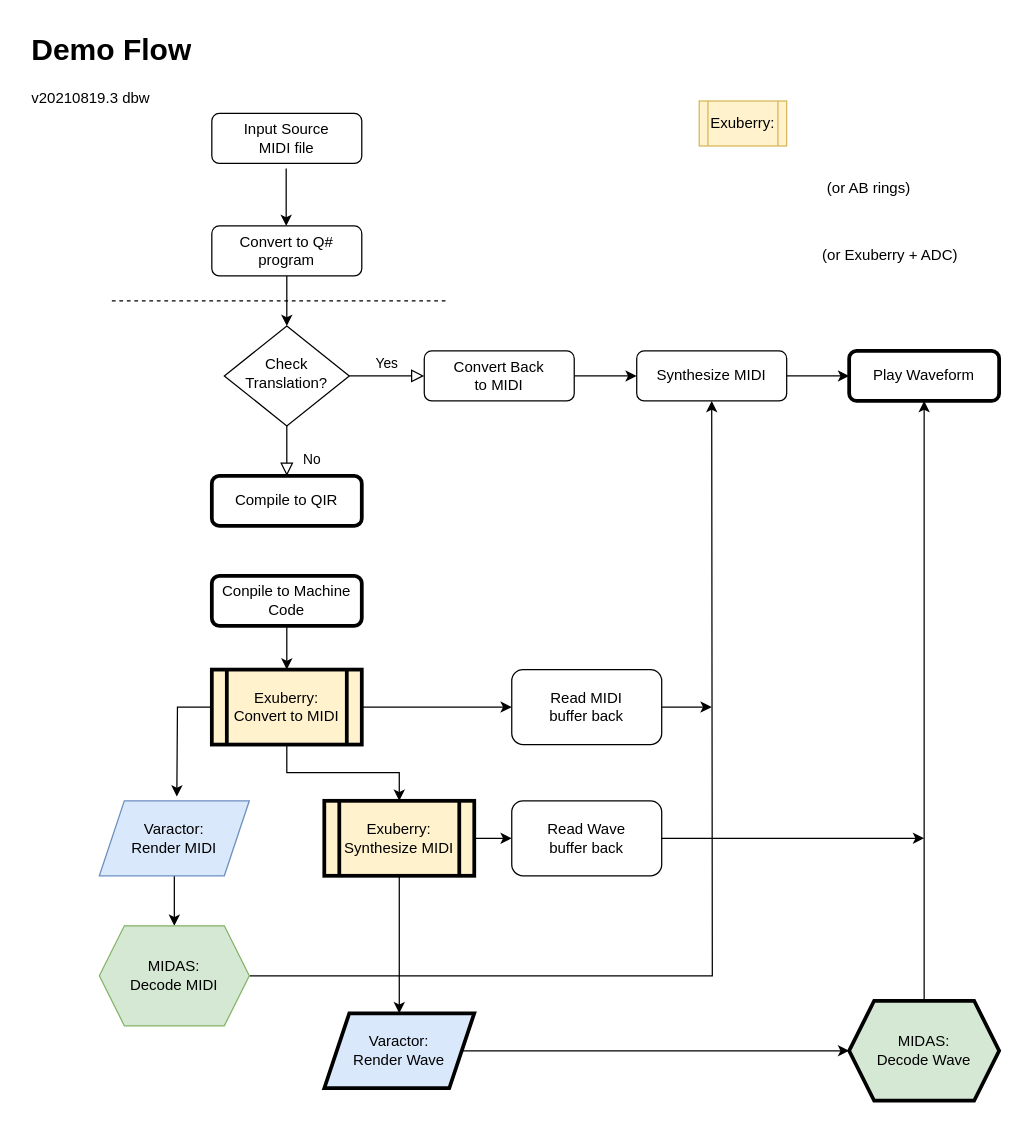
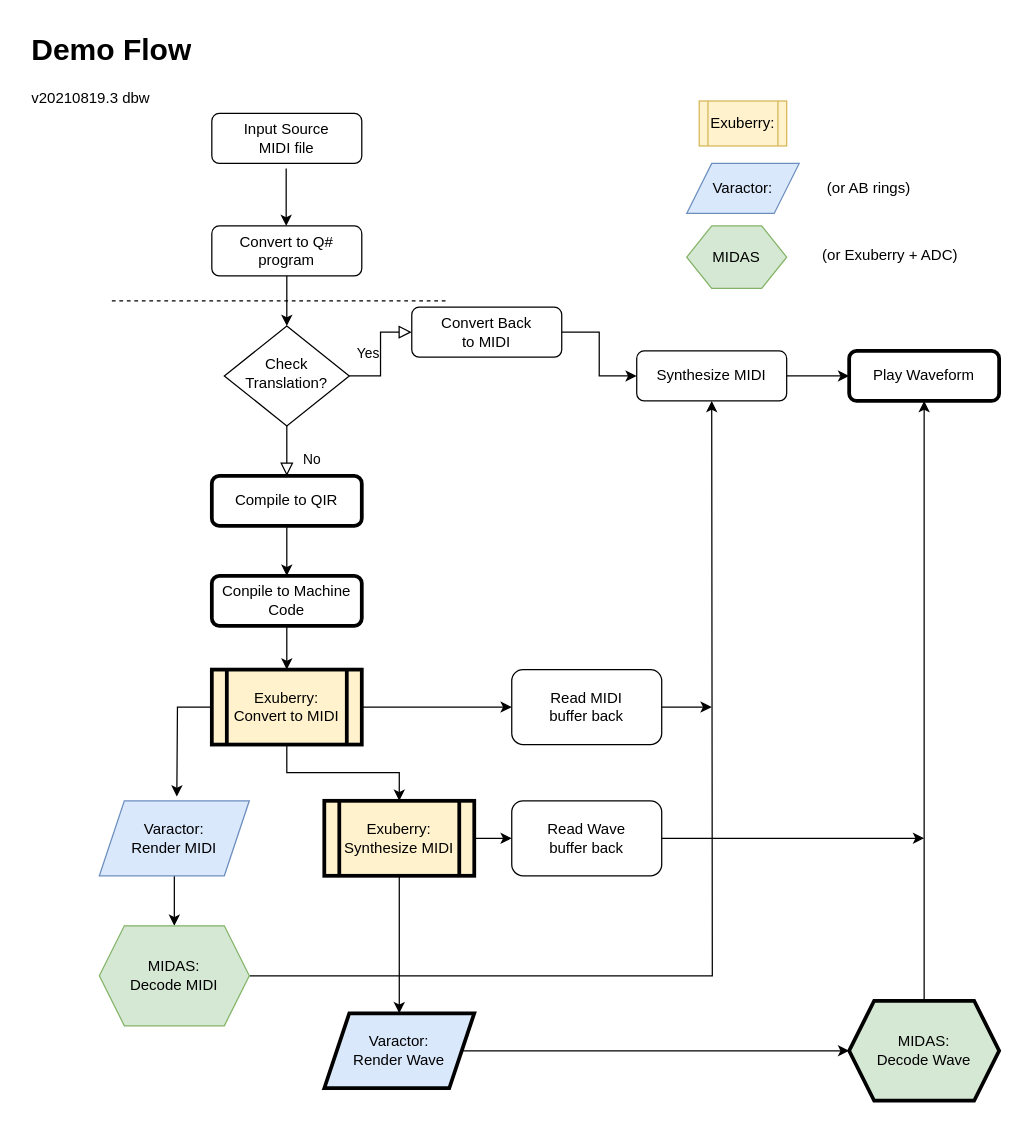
none -> (743, 188)
none -> (737, 257)
(499, 376) -> (487, 332)
none -> (287, 547)
